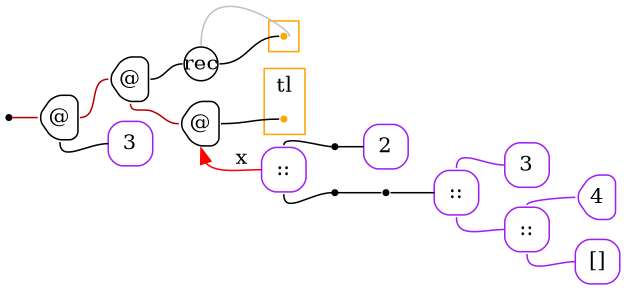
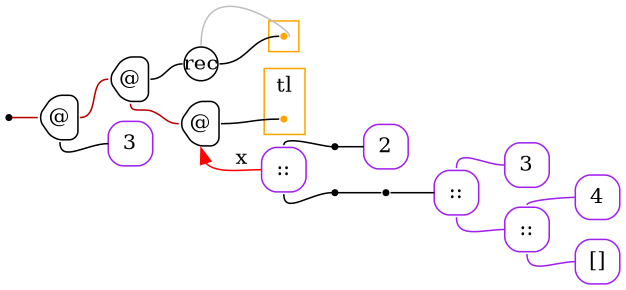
(598, 197) -> (598, 197)
